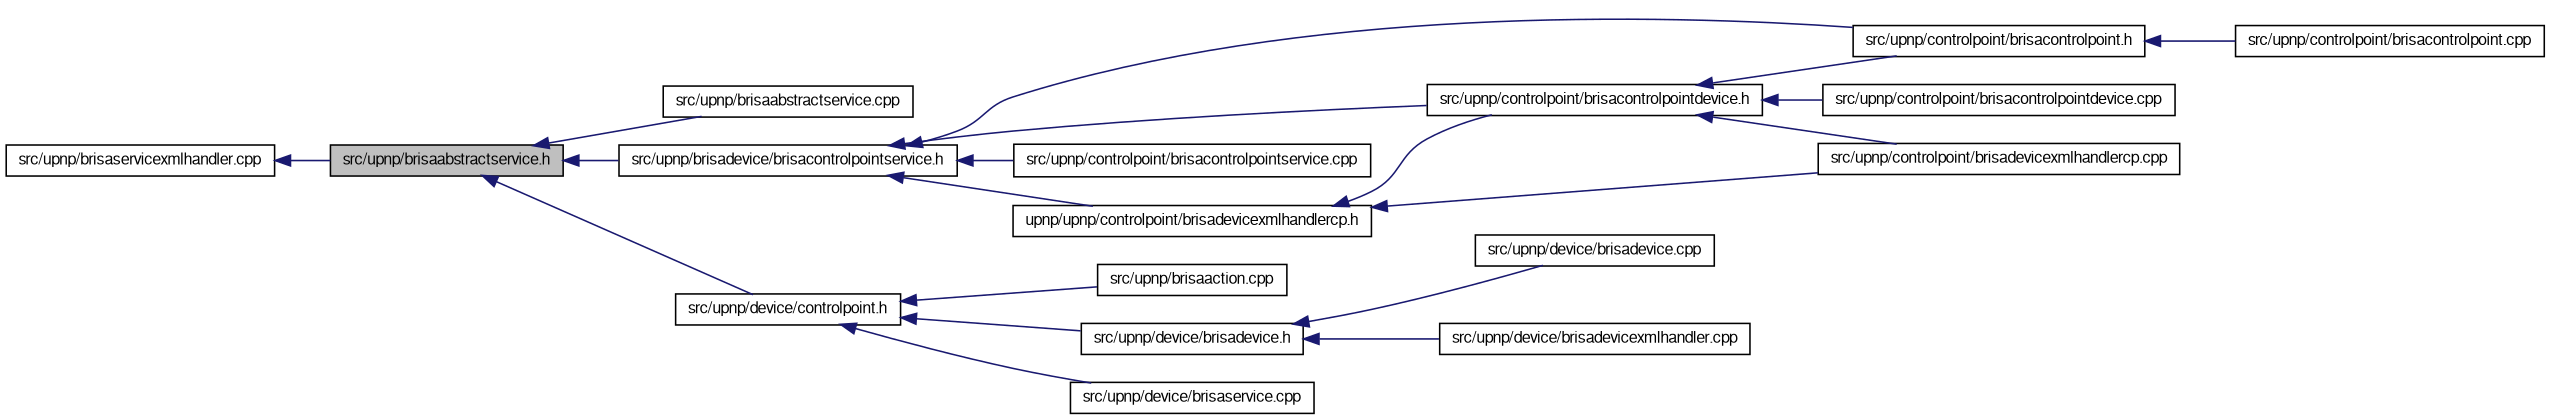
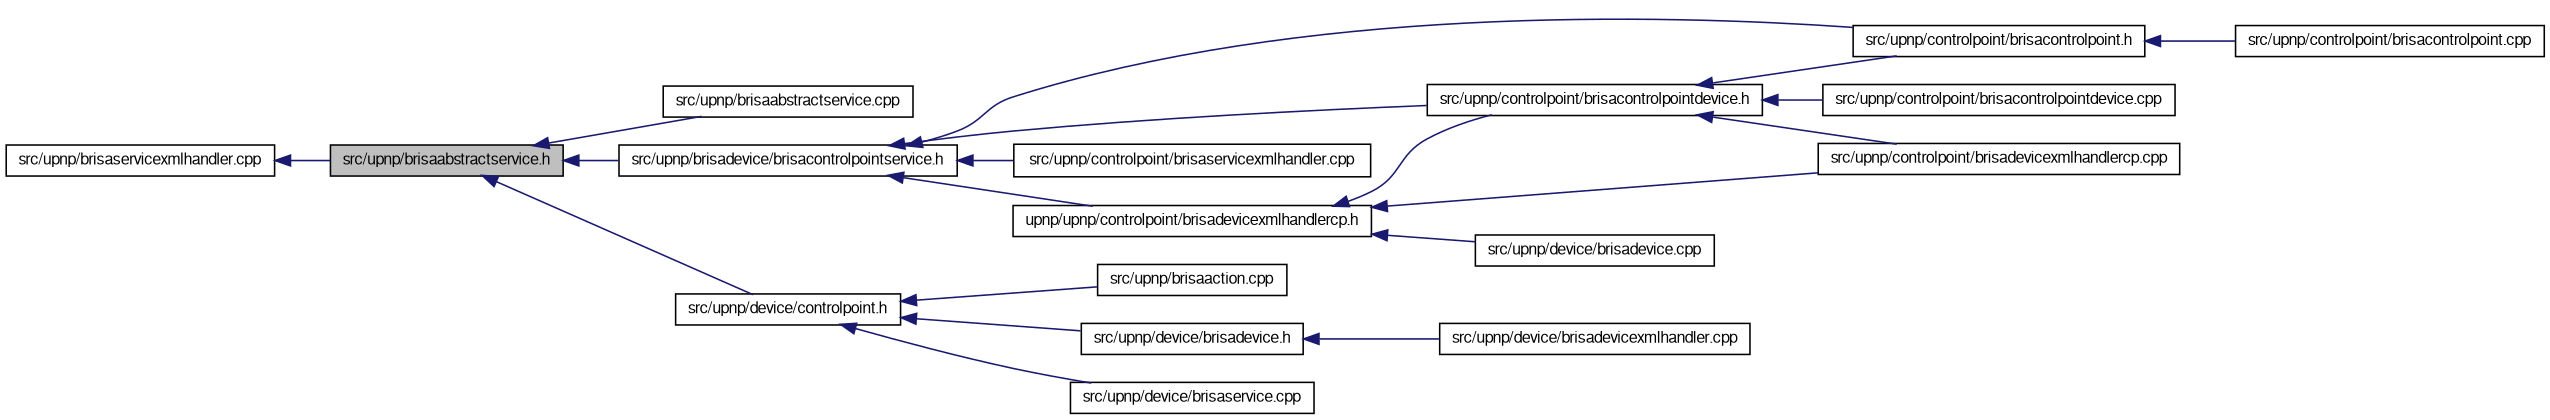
(1192, 161) -> (1192, 161)
(1427, 297) -> (1431, 239)
